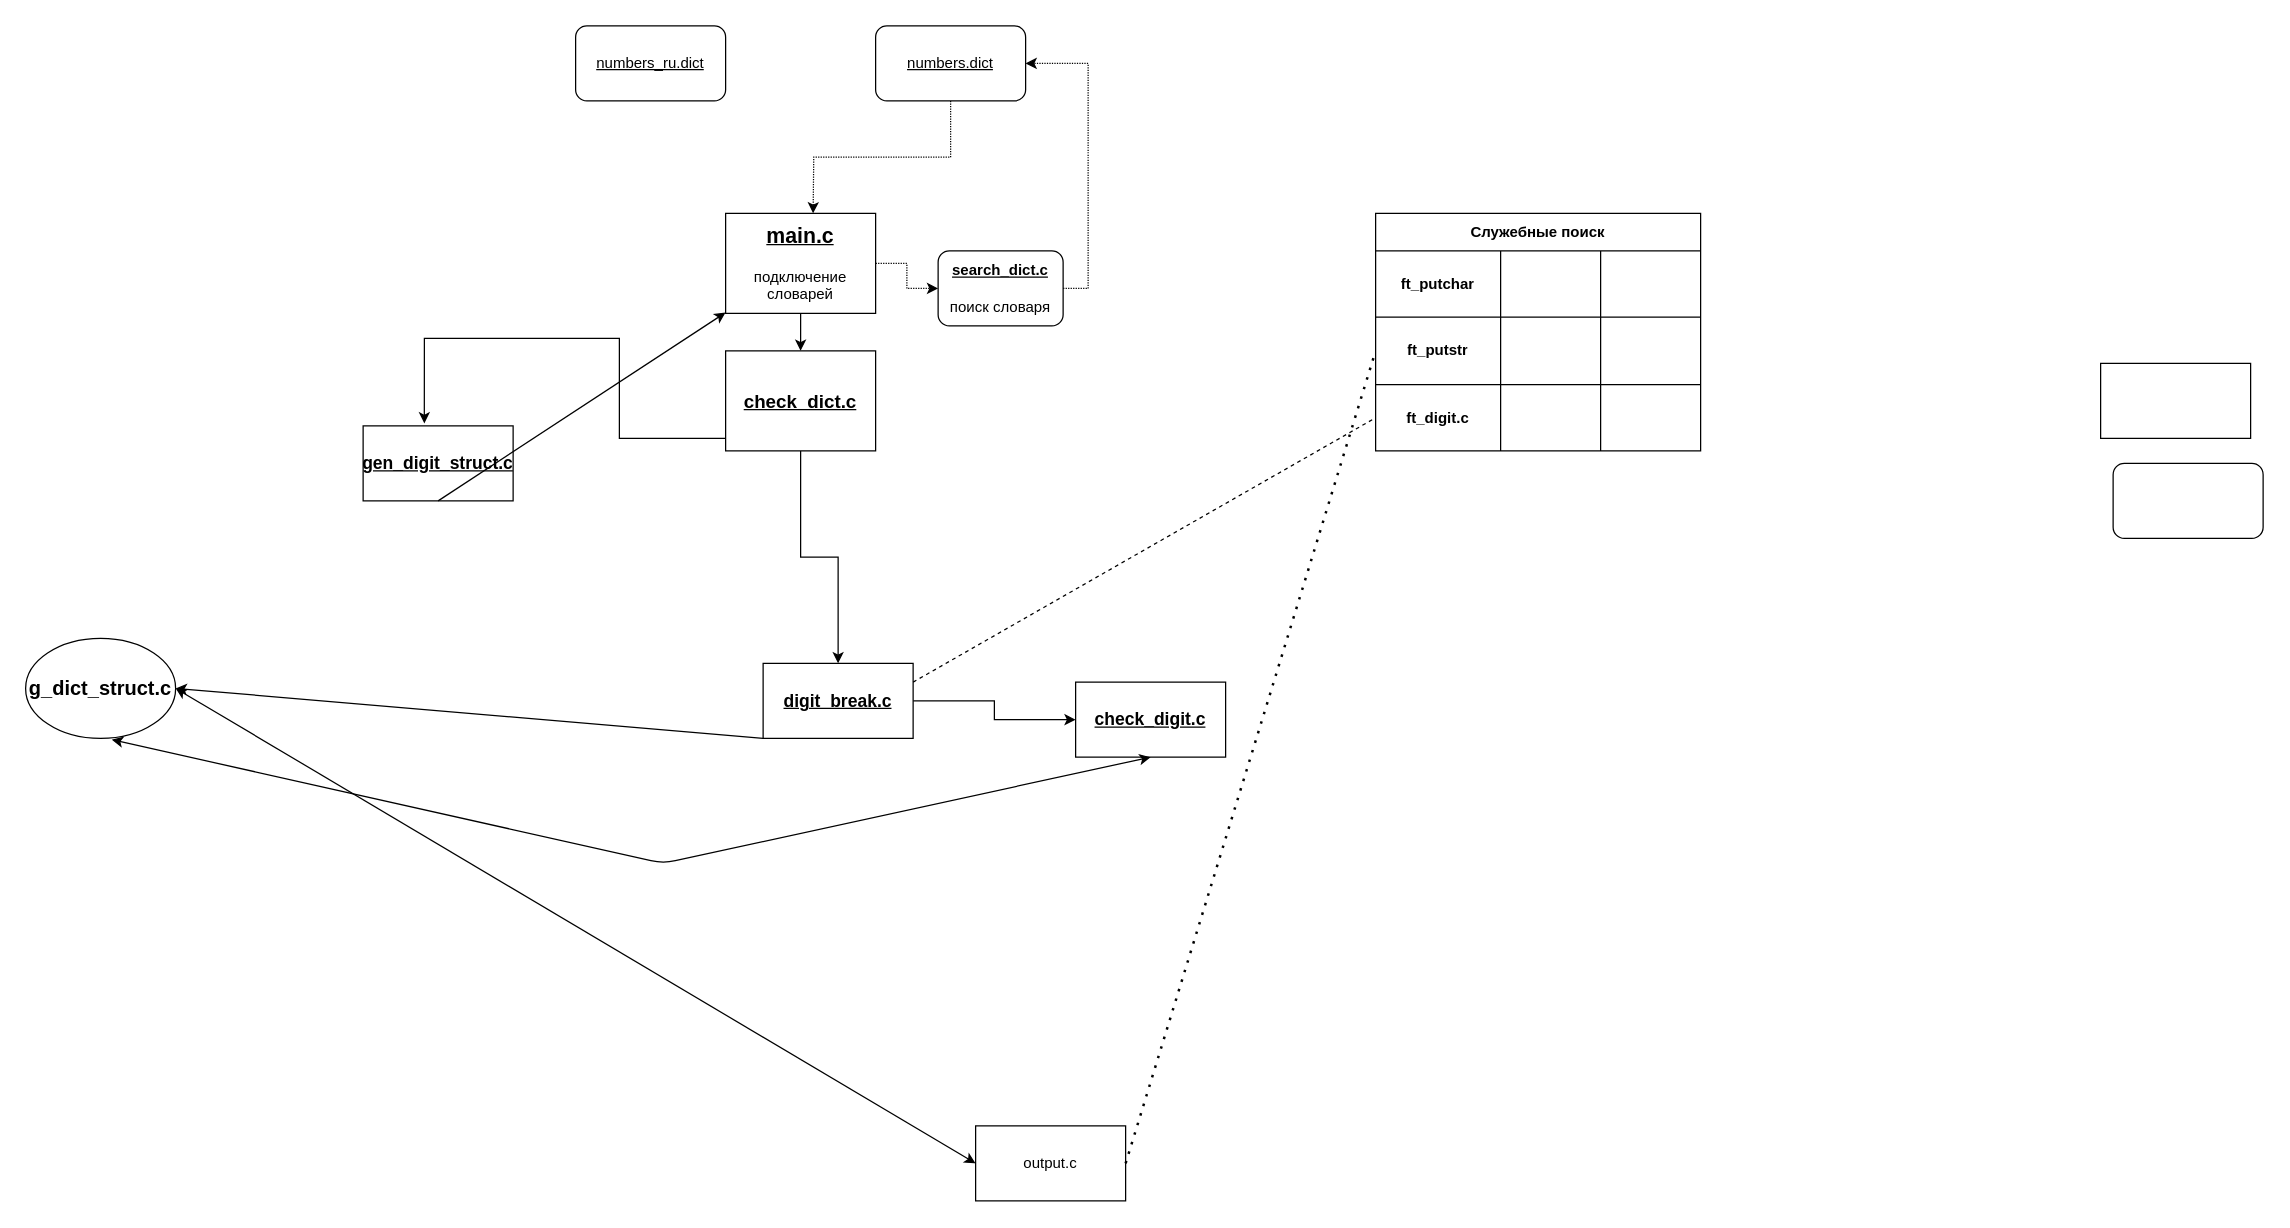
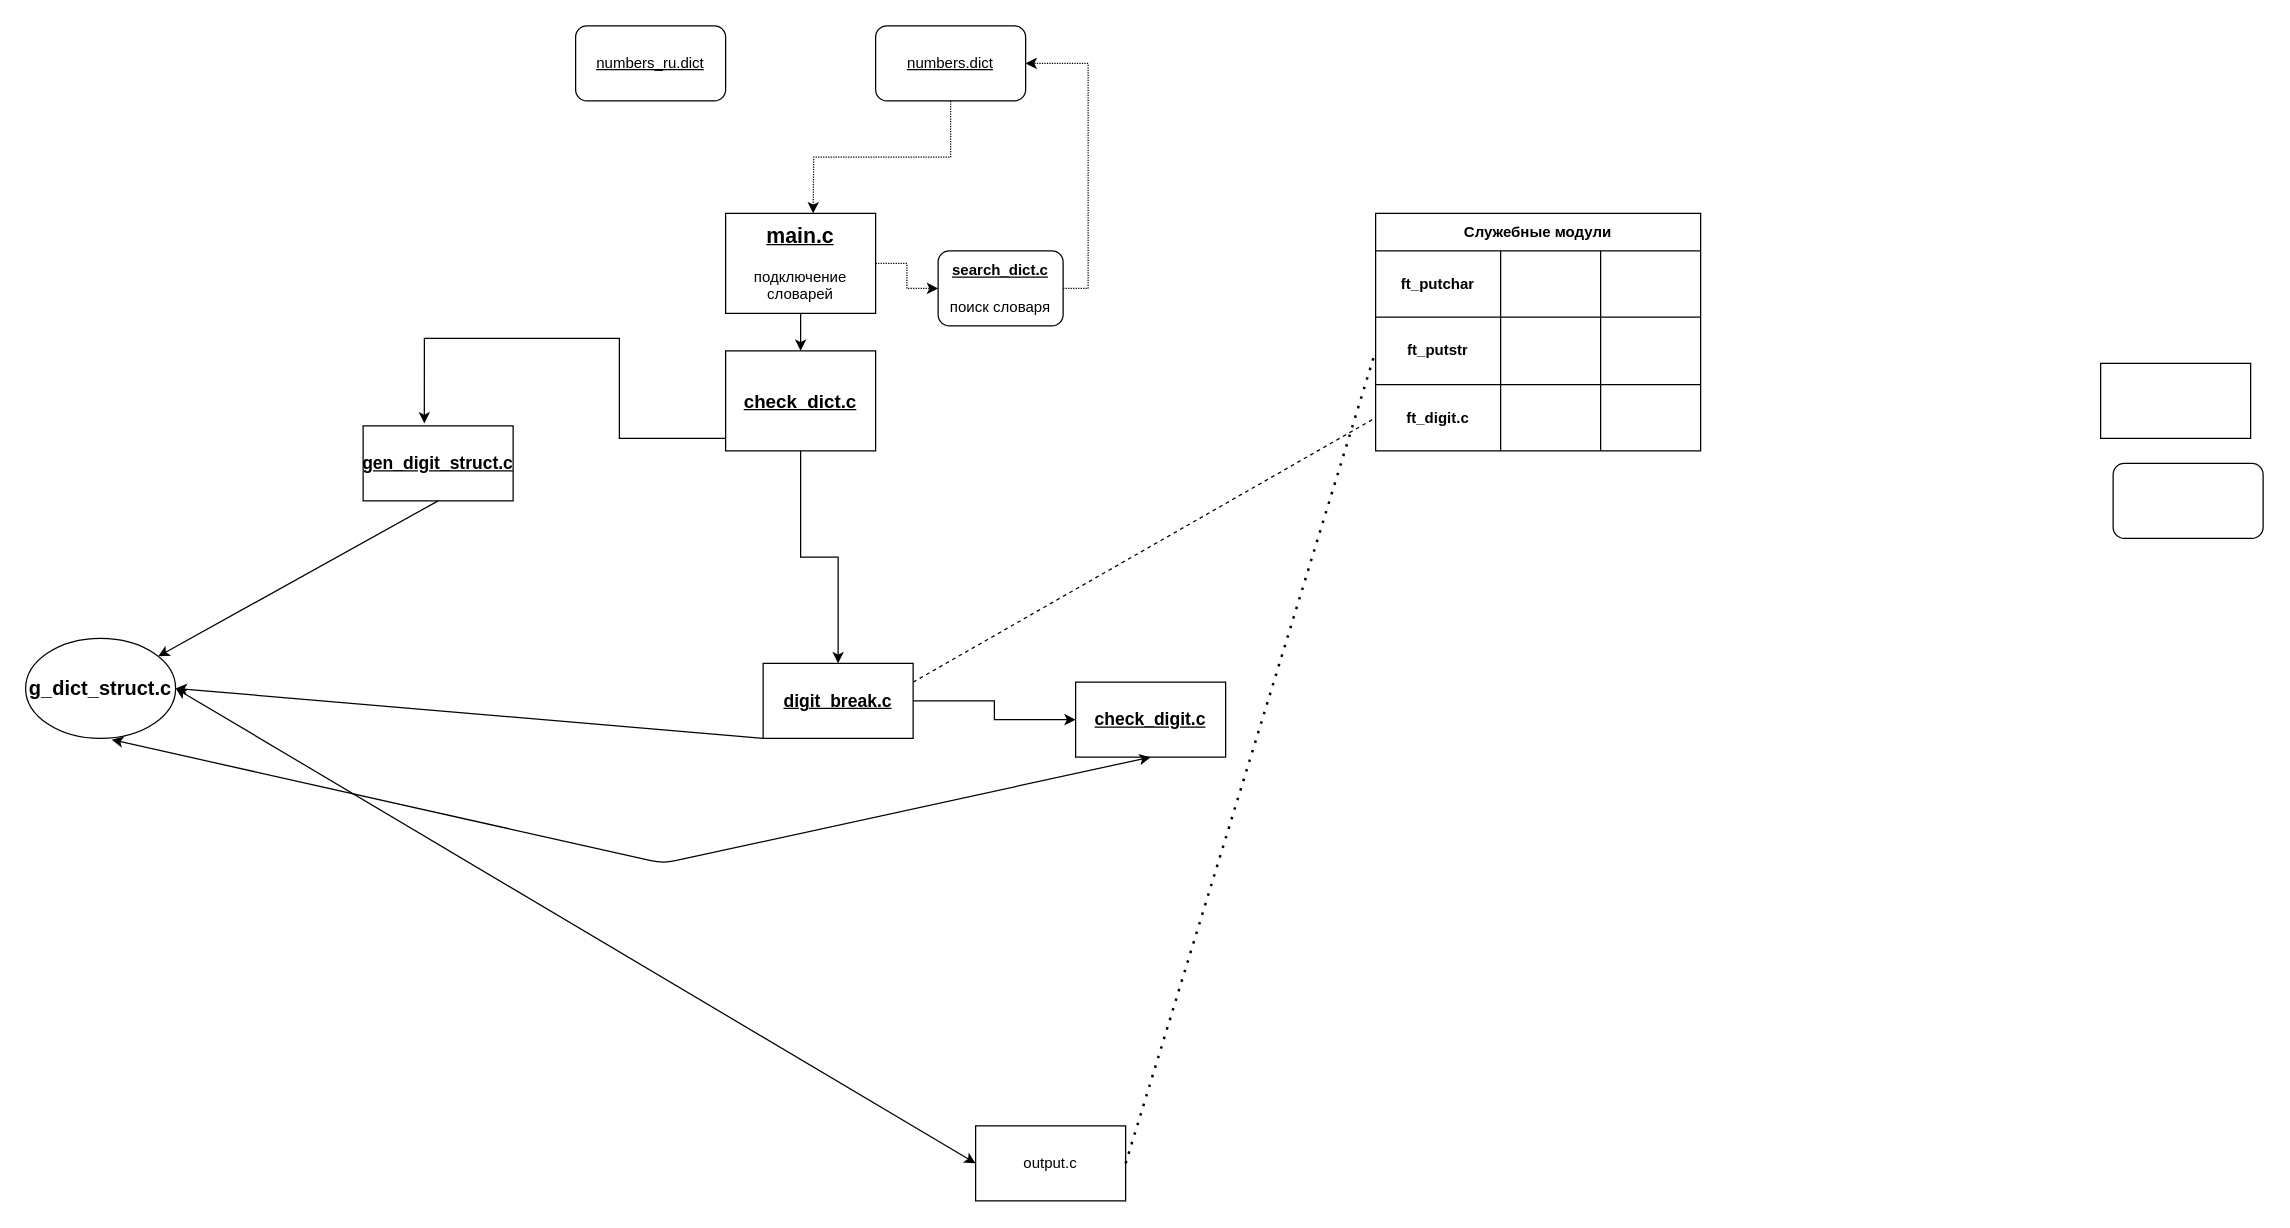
(1538, 232) -> (1538, 232)
(578, 409) -> (302, 576)
